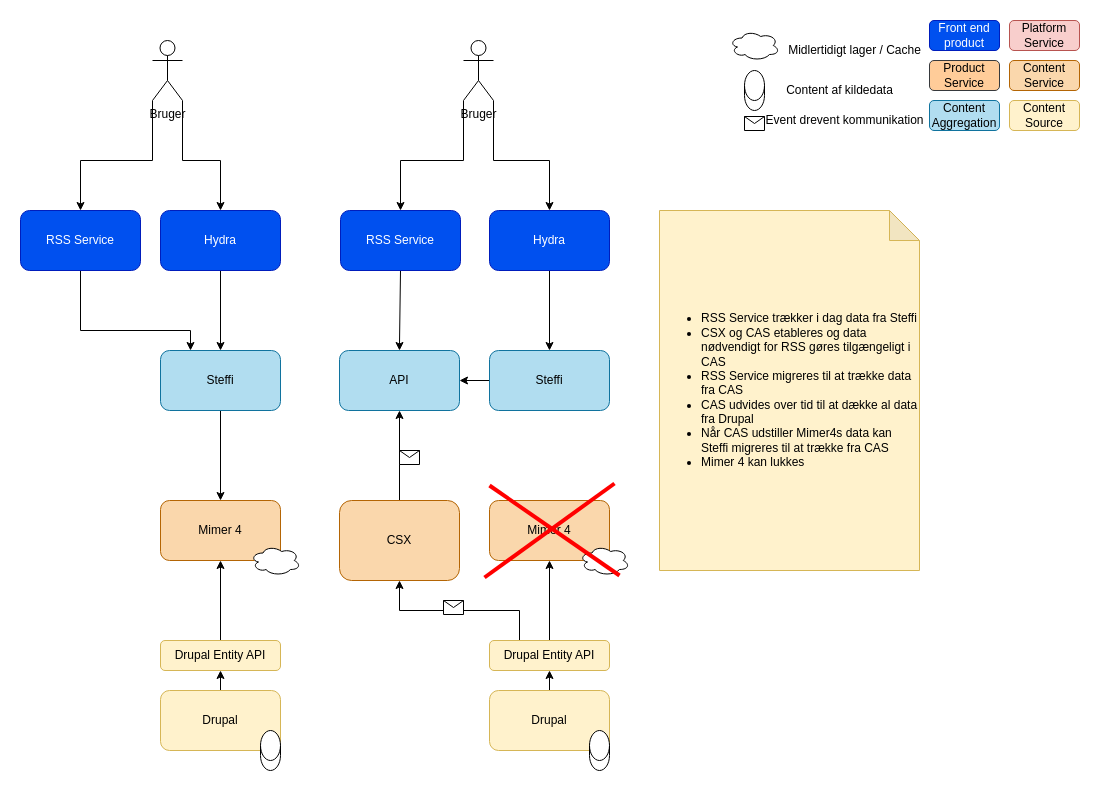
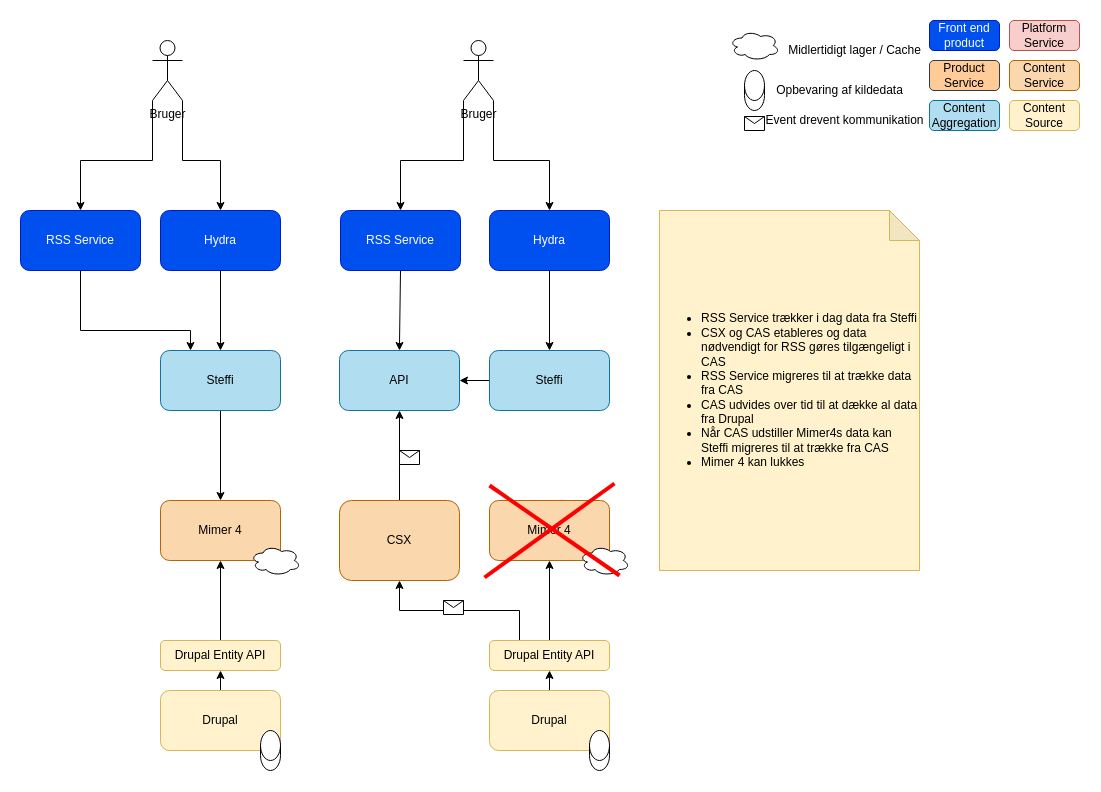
(840, 91) -> (840, 91)
